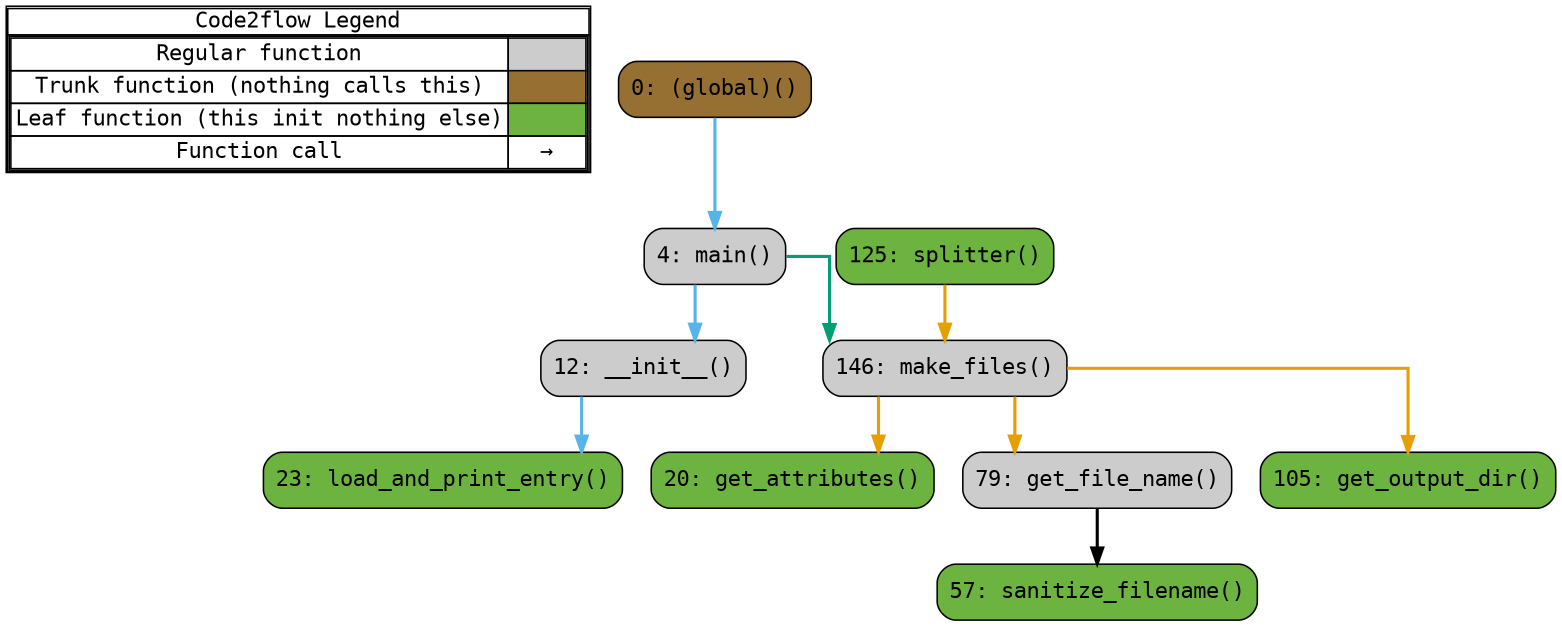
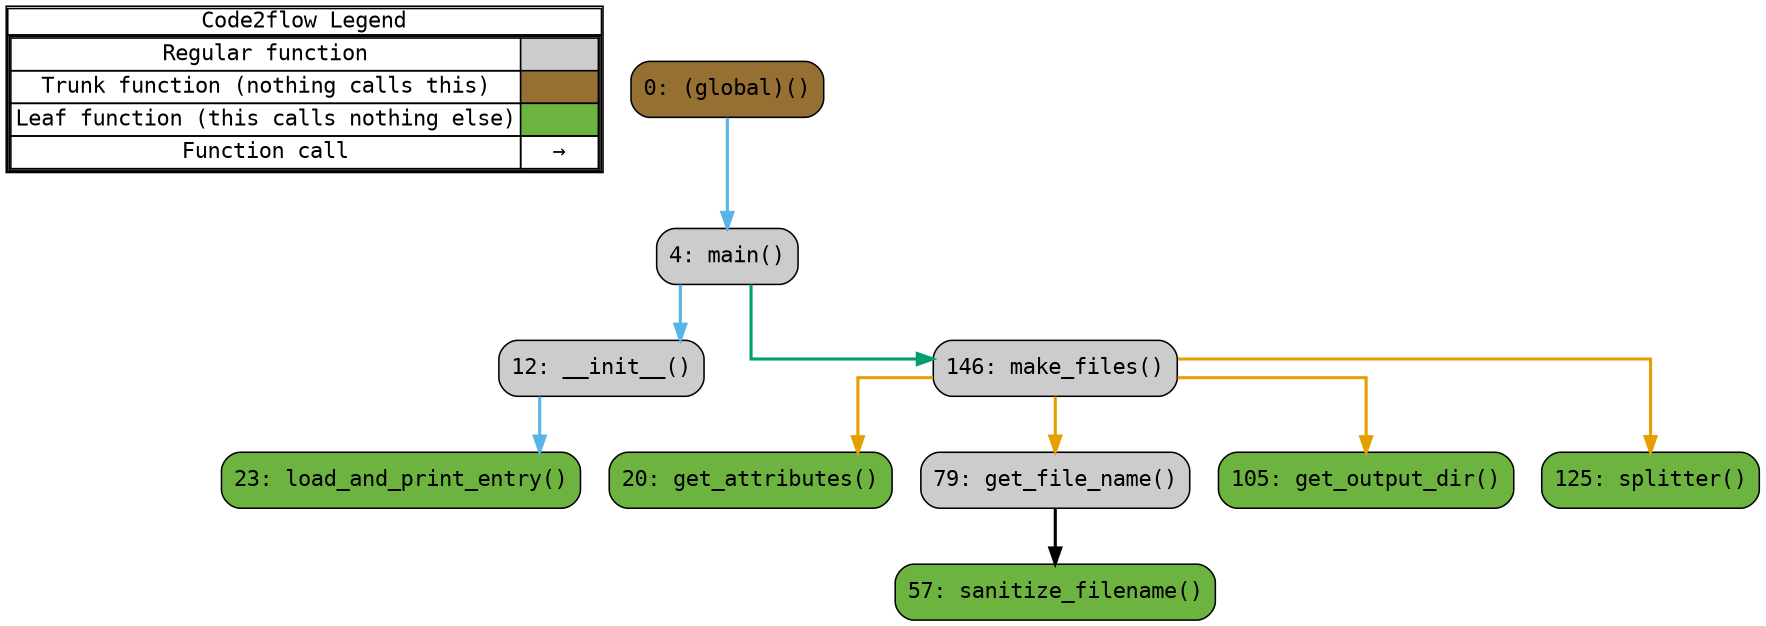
(260, 119) -> (266, 119)
(945, 304) -> (1453, 359)
